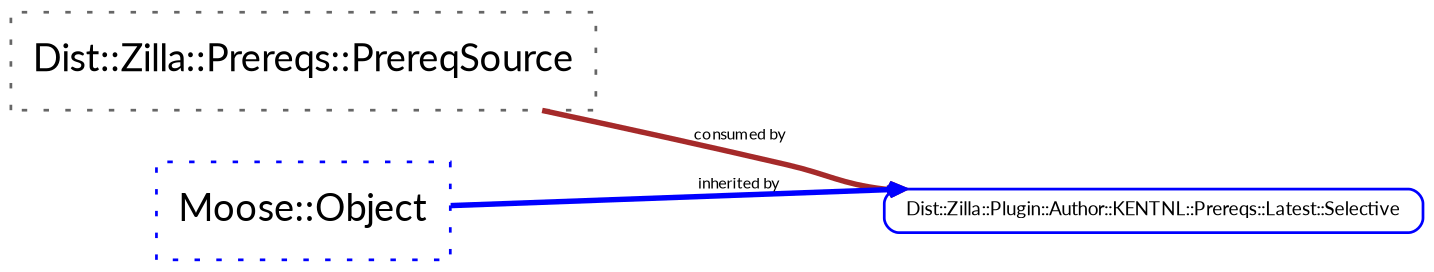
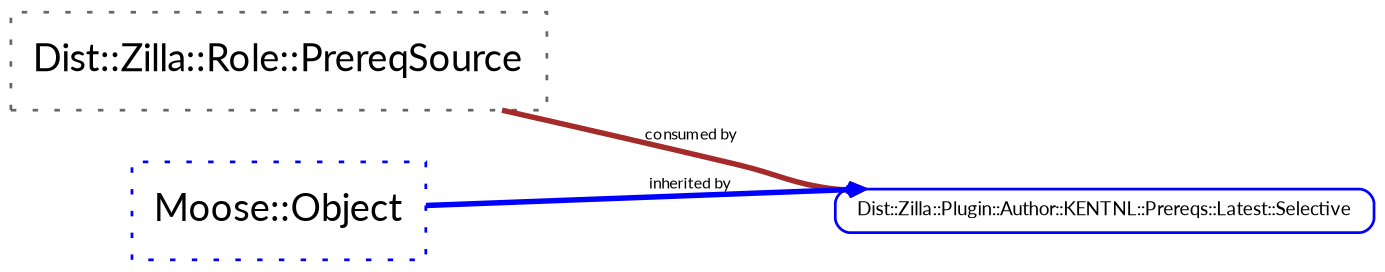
(303, 61) -> (279, 61)
